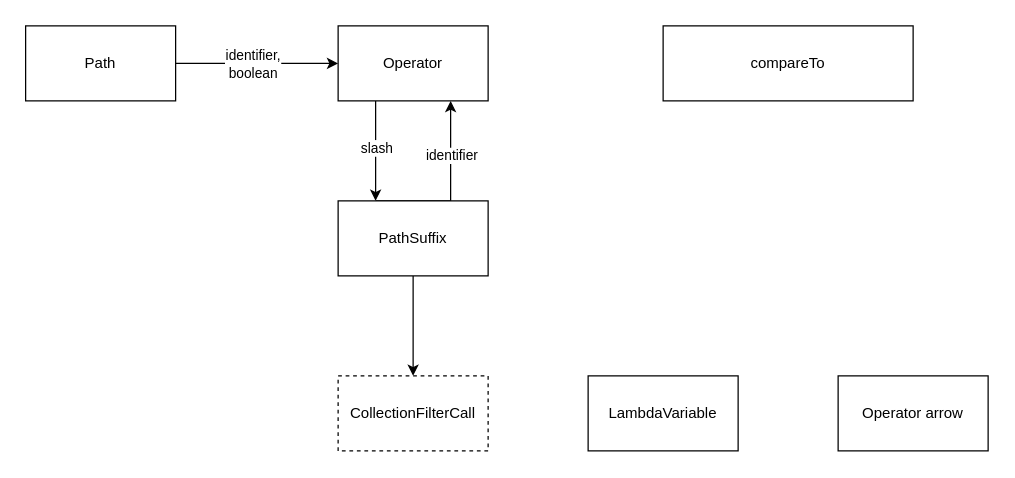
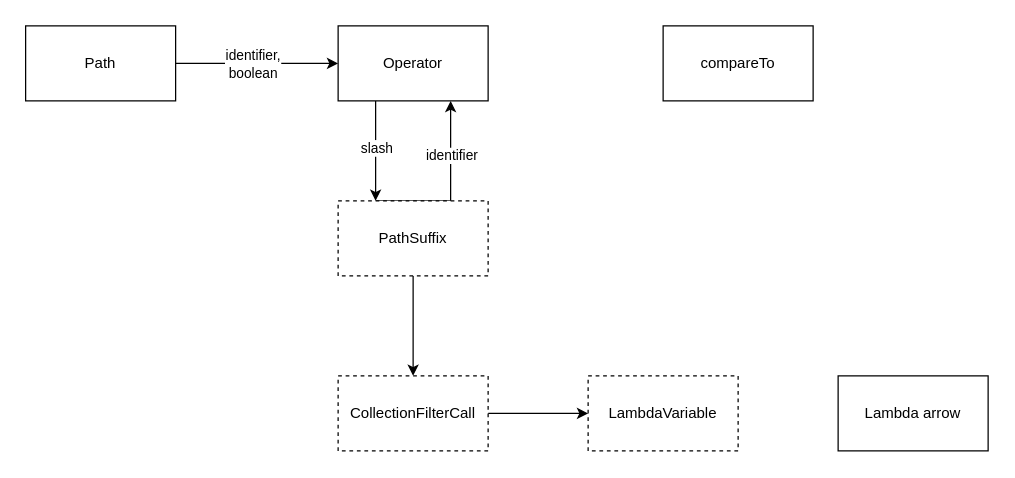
(788, 63) -> (738, 63)
(413, 238) -> (413, 238)
none -> (534, 413)
(663, 413) -> (663, 413)
(913, 413) -> (913, 413)
